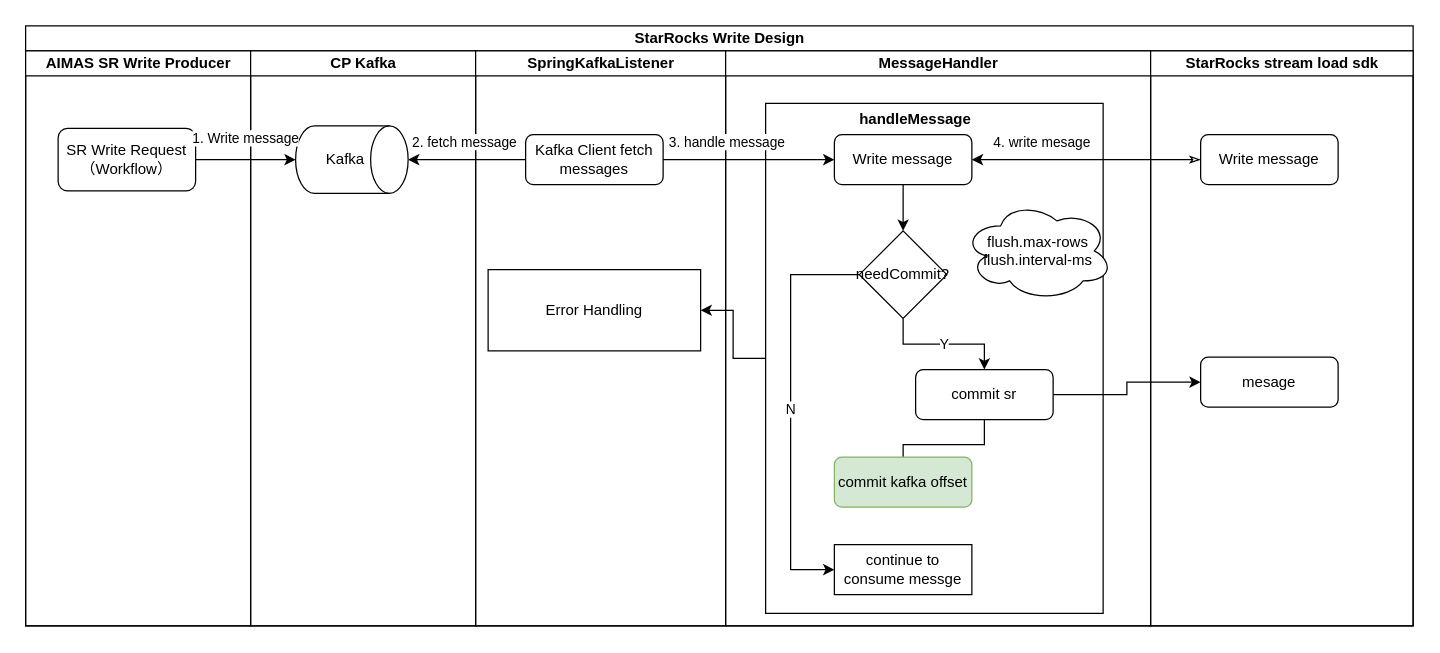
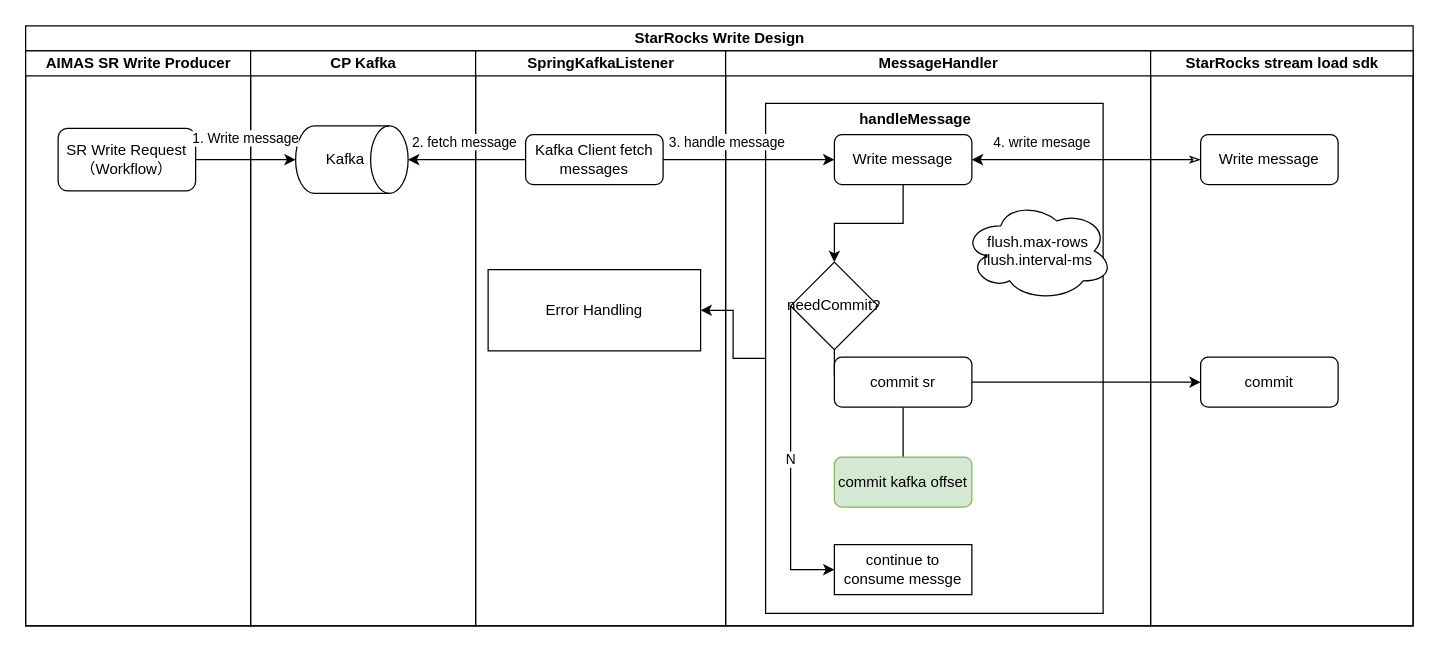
(903, 274) -> (834, 306)
(1269, 382) -> (1269, 382)
(984, 394) -> (903, 382)
